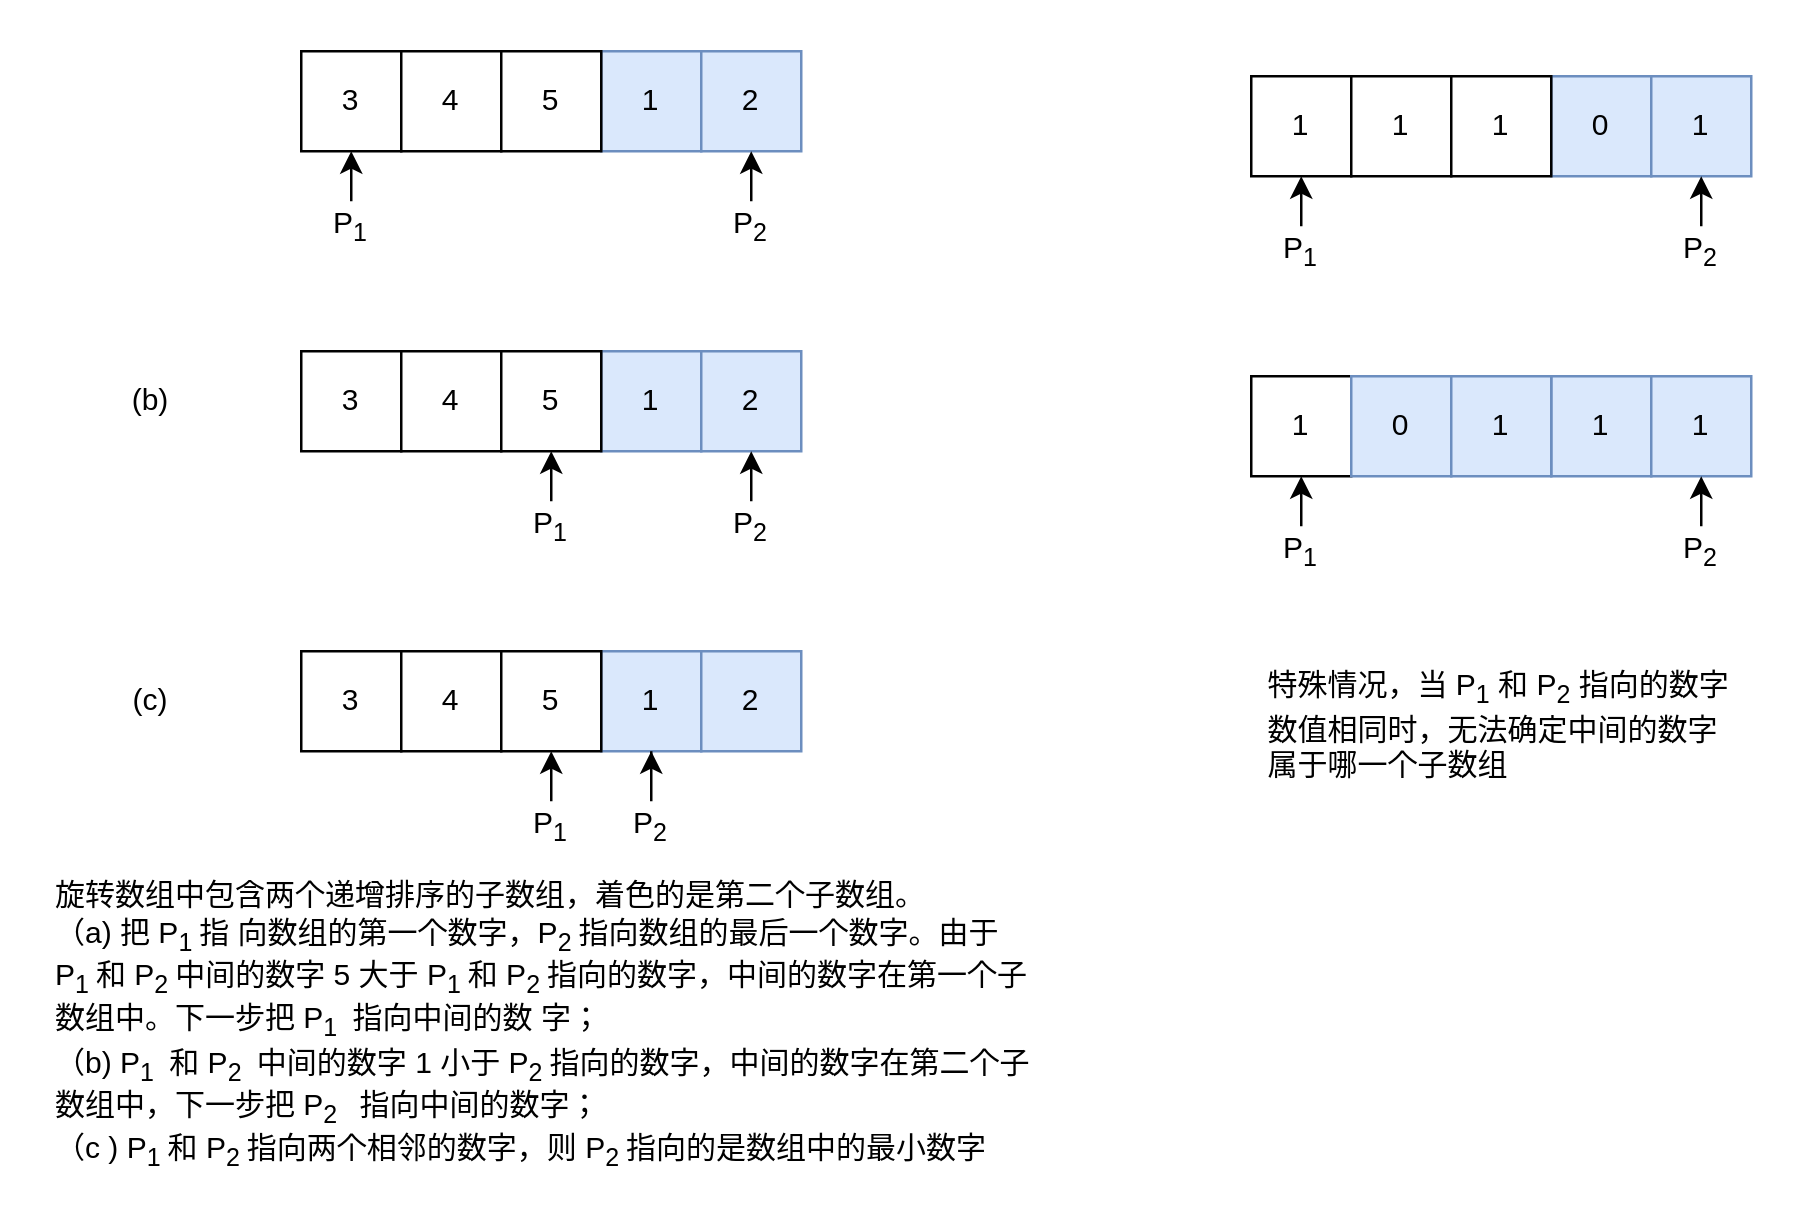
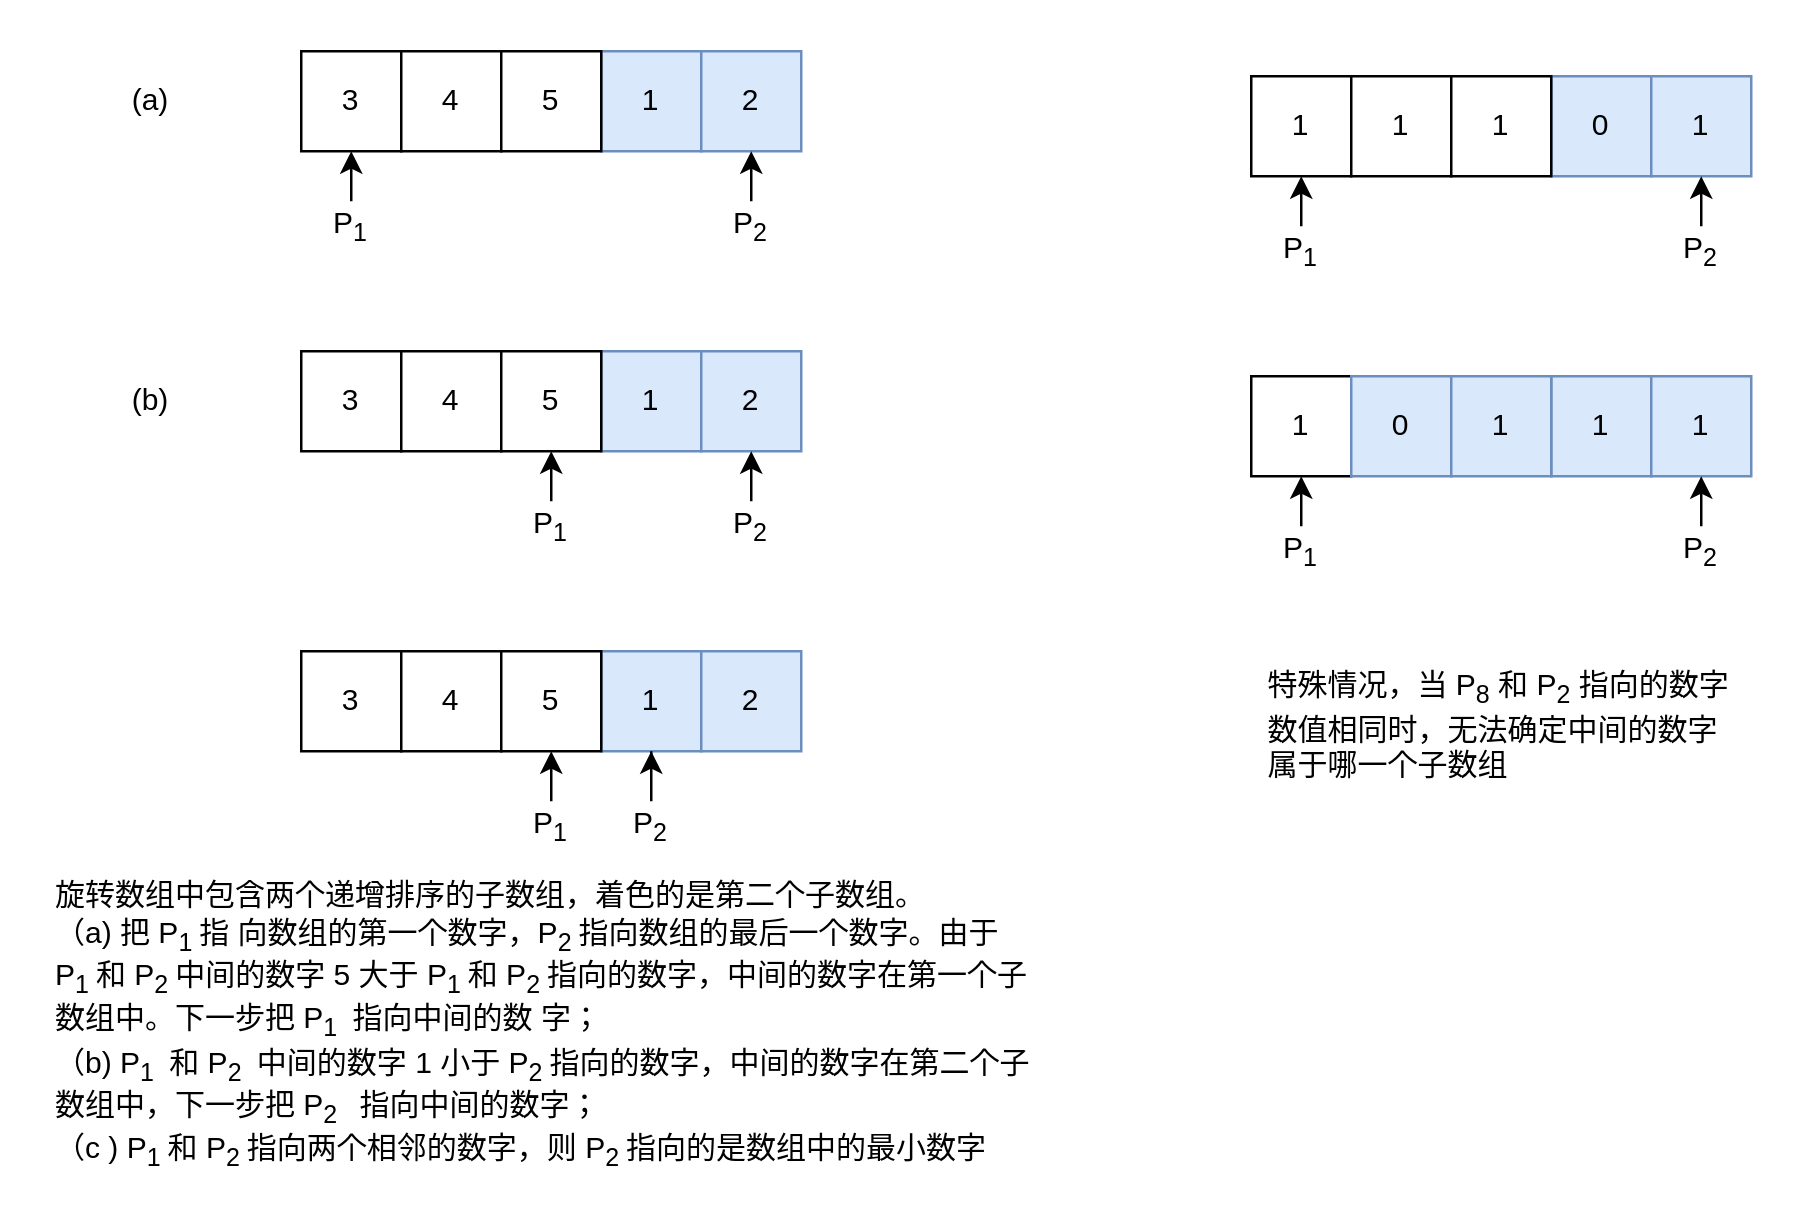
none -> (151, 101)
(151, 701) -> none
(1504, 726) -> (1504, 726)
